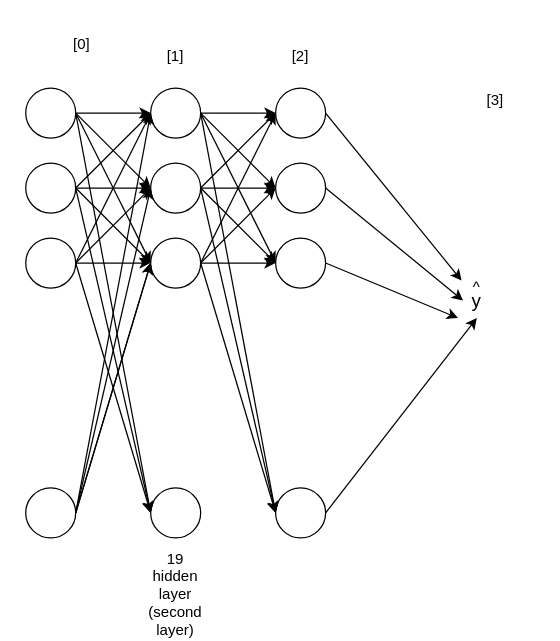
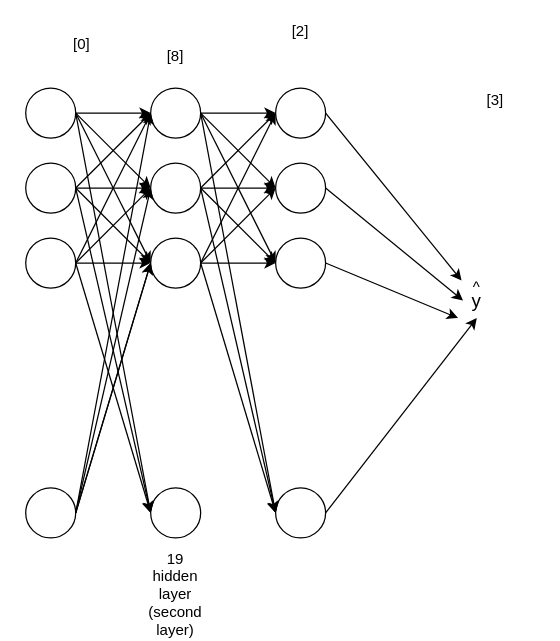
(176, 57) -> (176, 57)
(301, 57) -> (301, 32)
